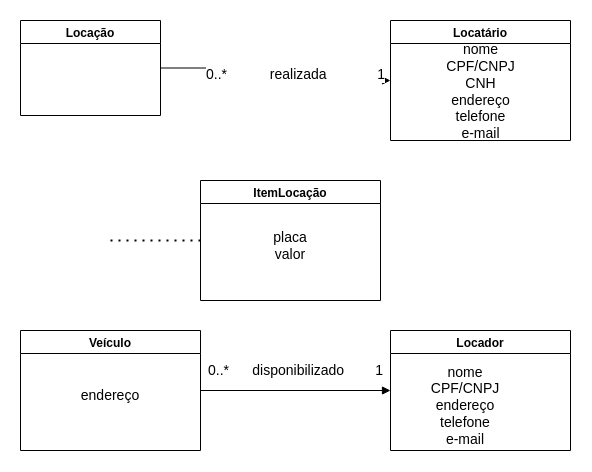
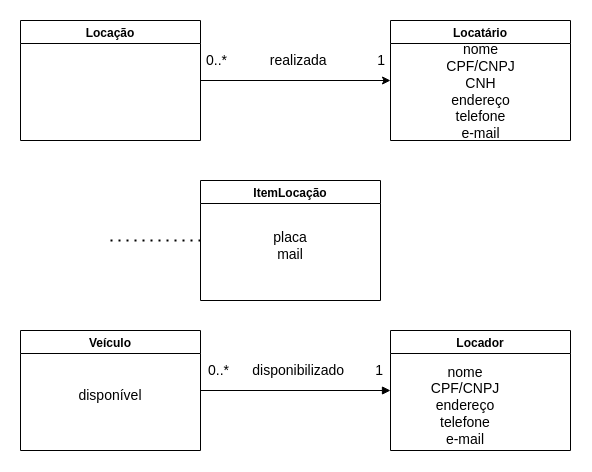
(91, 68) -> (111, 81)
(291, 246) -> (291, 246)
(111, 396) -> (111, 396)
